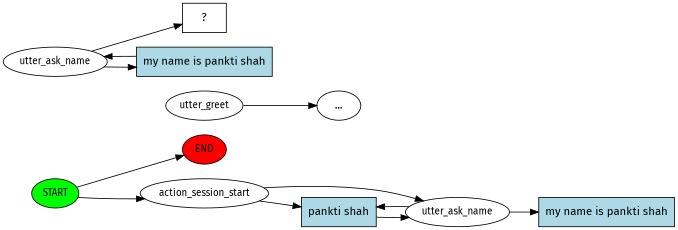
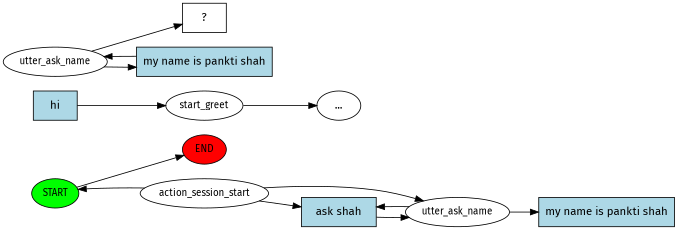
none -> (55, 106)
(204, 106) -> (204, 106)
(107, 199) -> (116, 188)
(339, 212) -> (339, 212)
